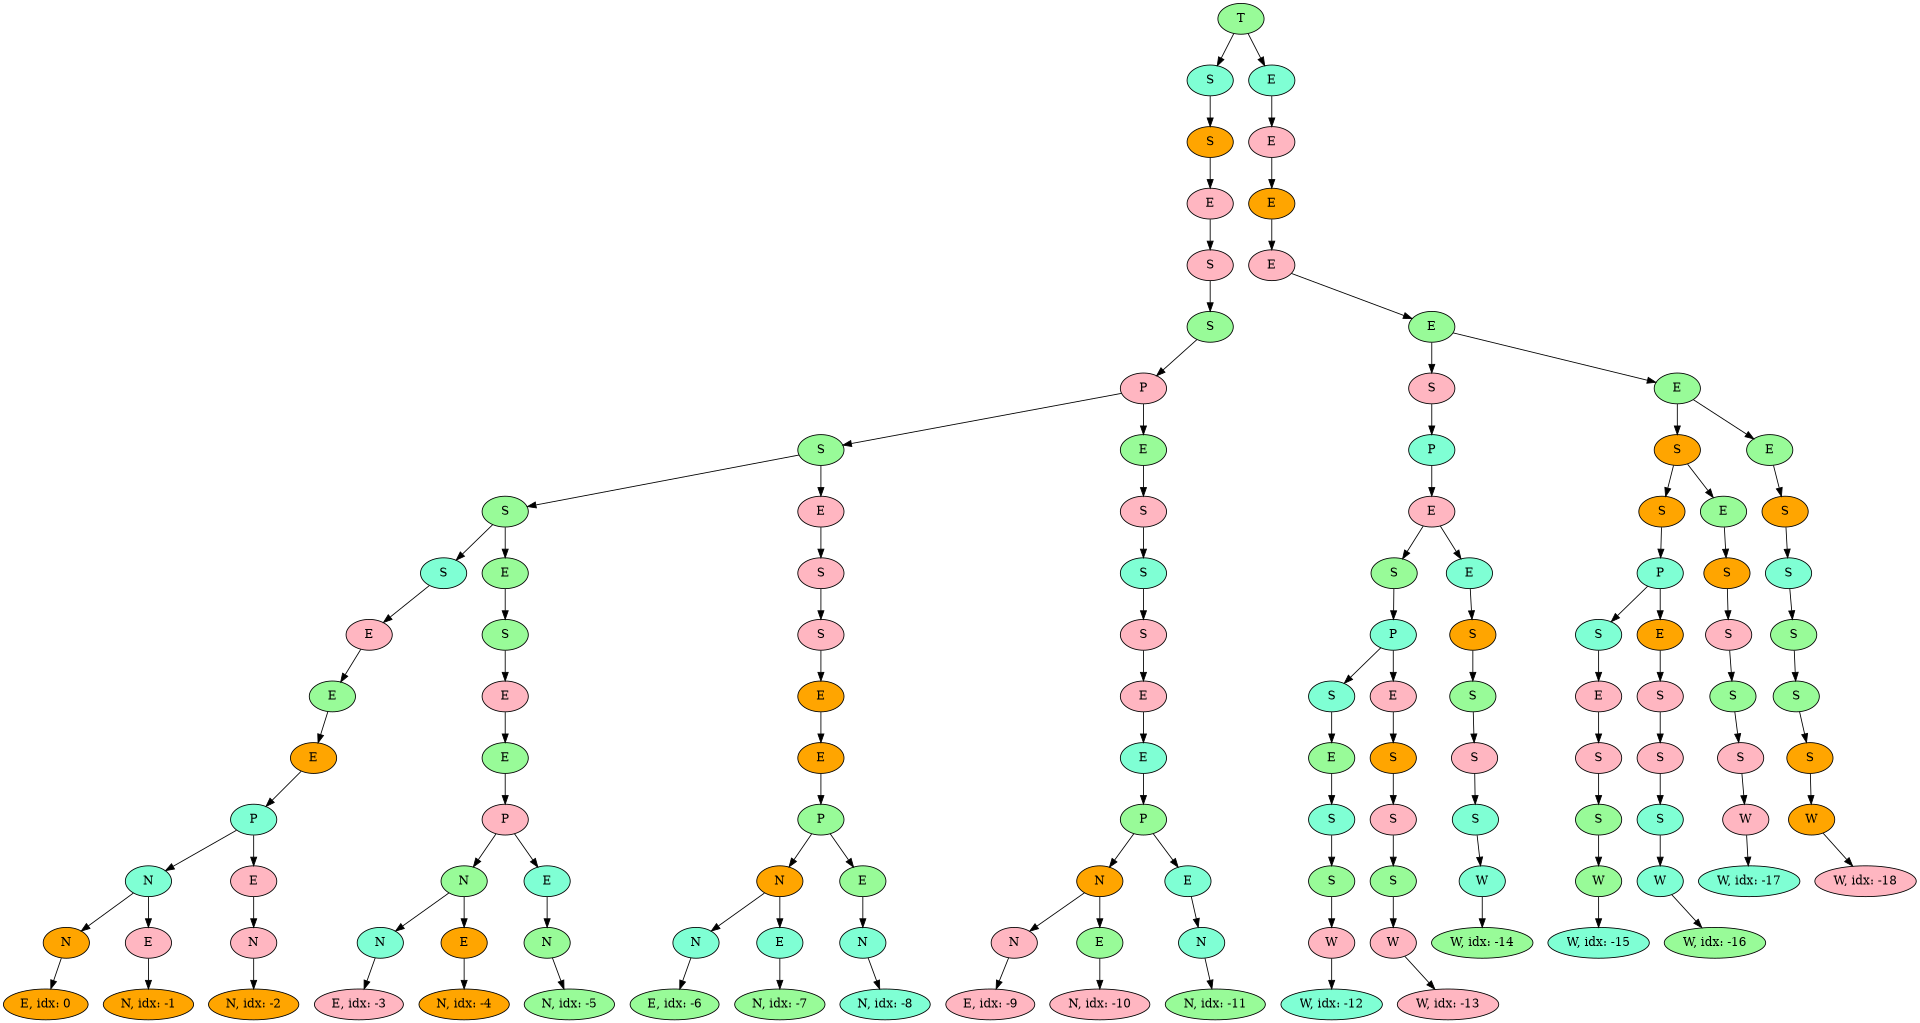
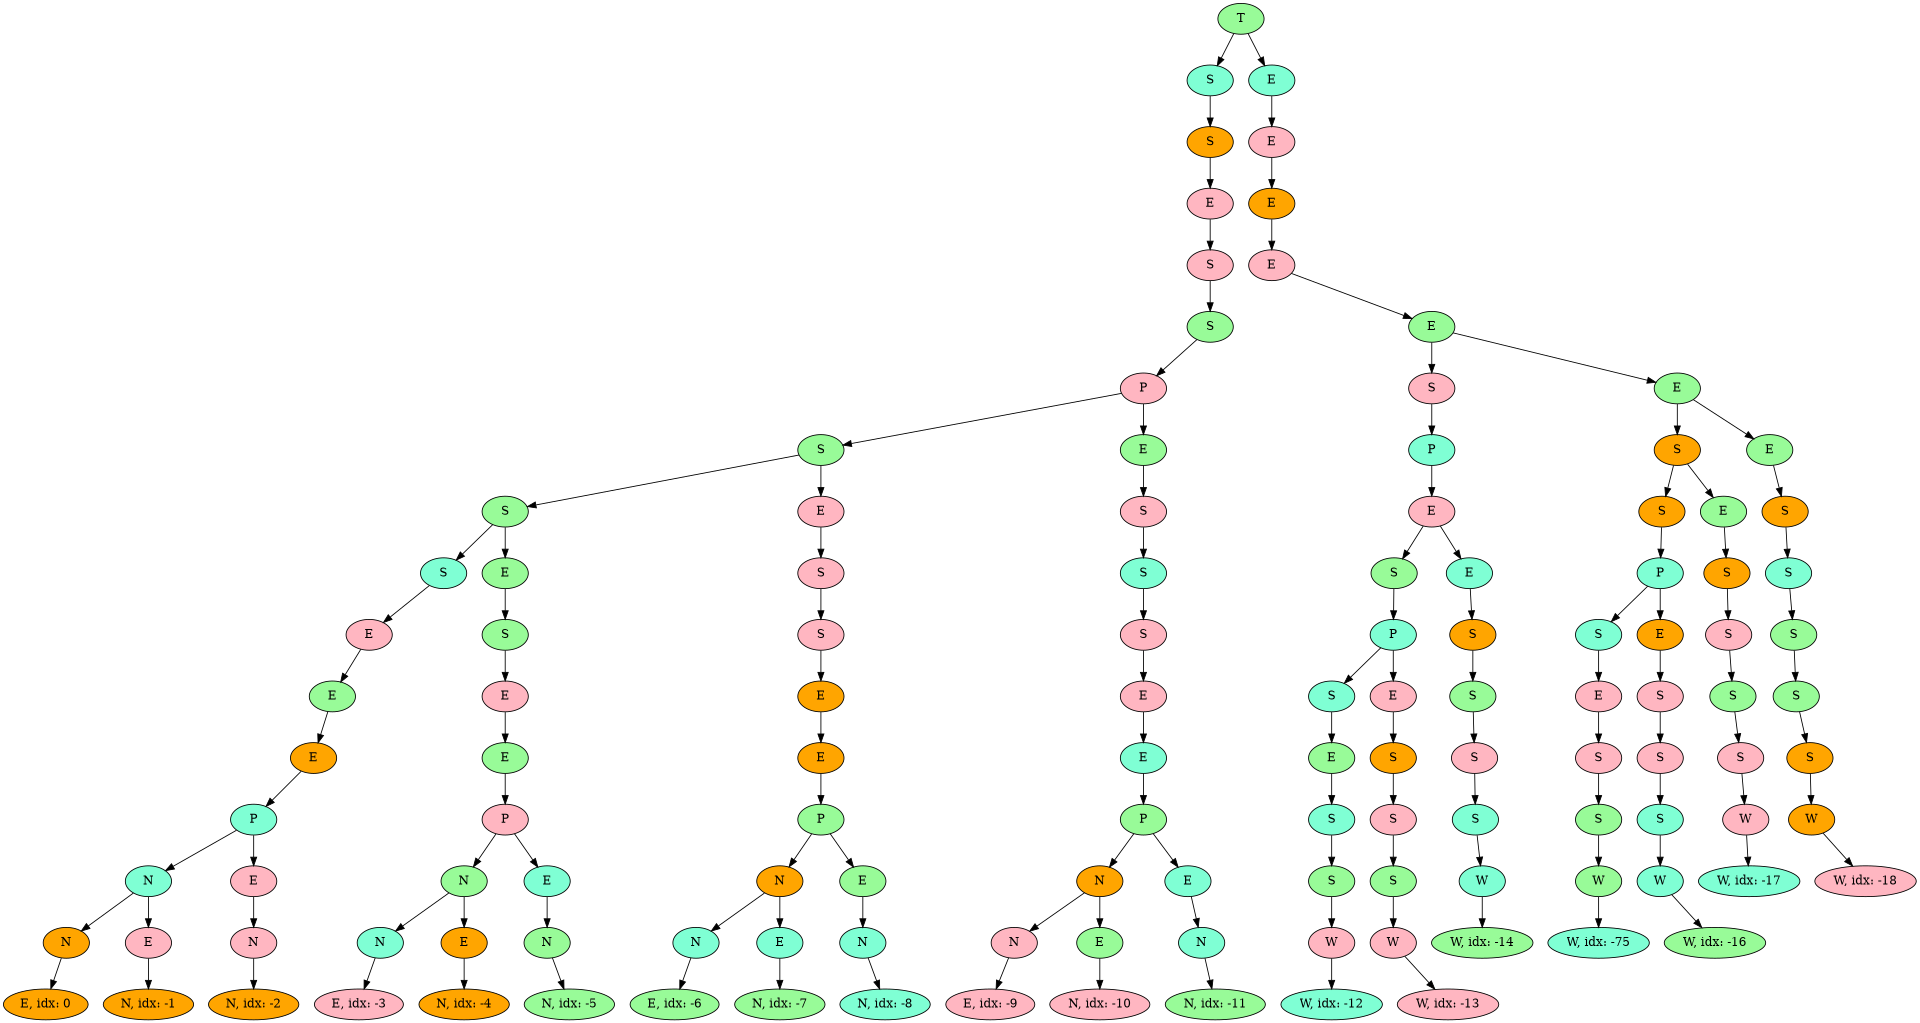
(1599, 943) -> (1599, 943)
